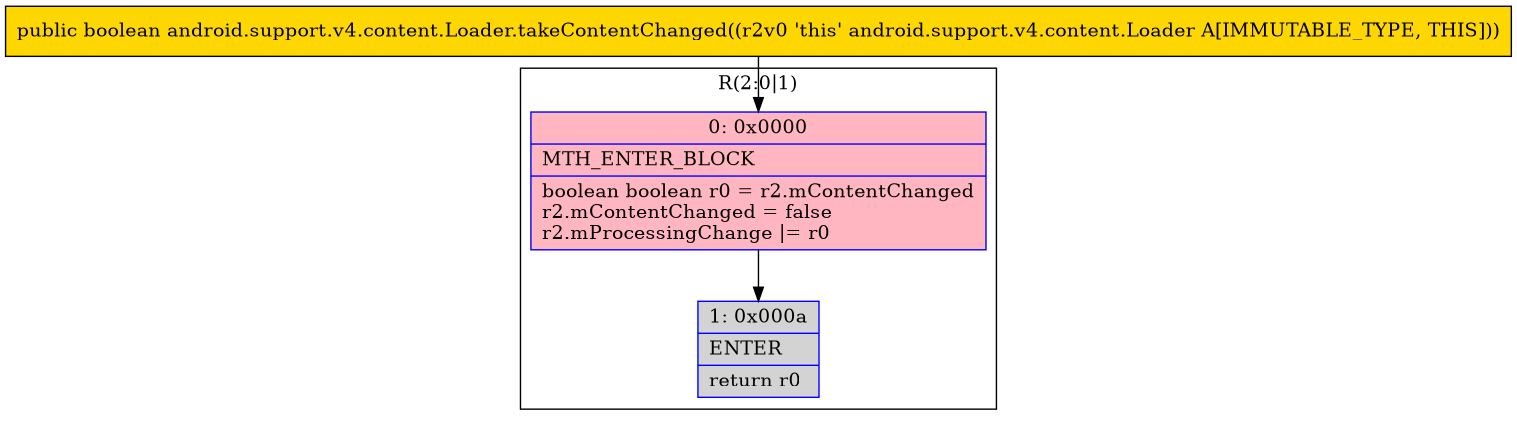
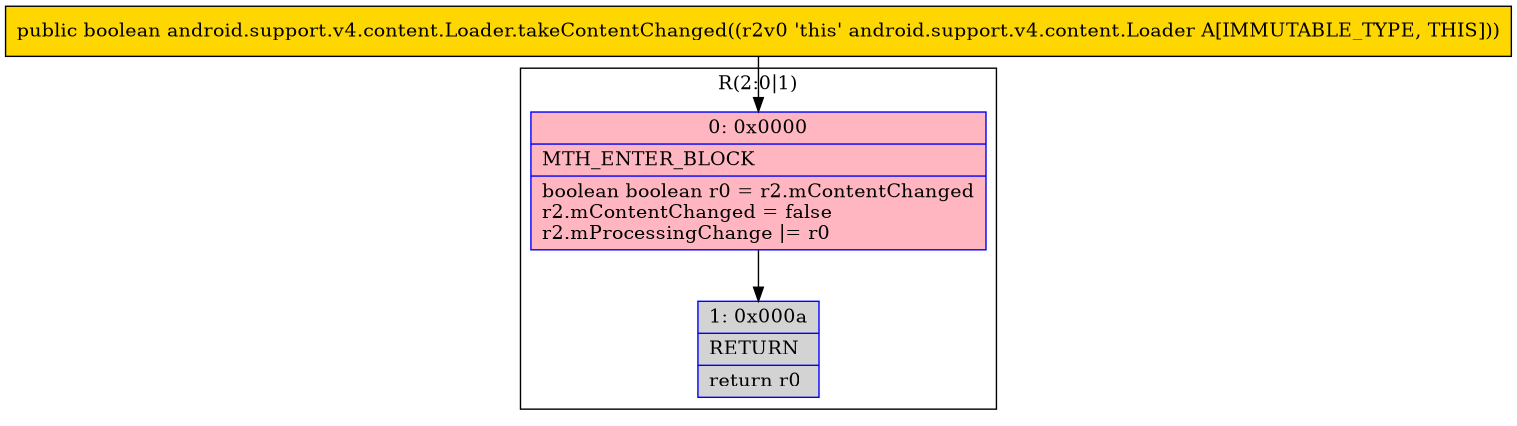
(746, 349) -> (754, 349)
